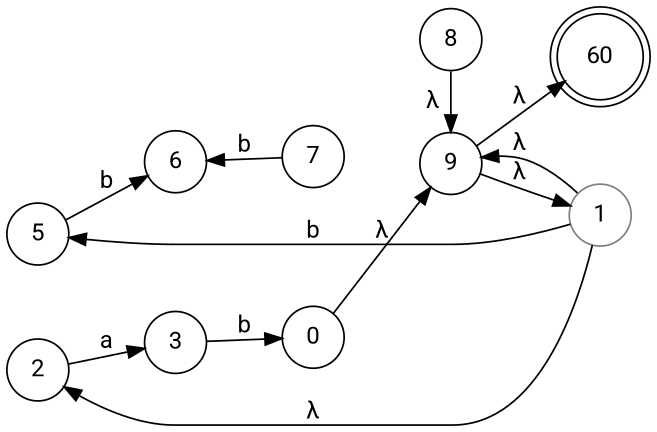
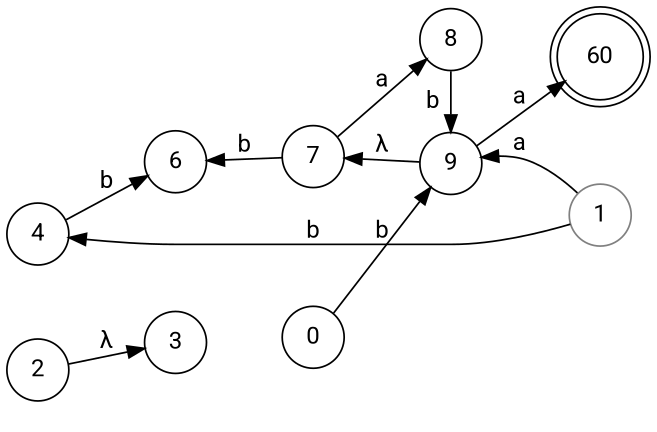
(520, 97) -> (520, 97)
(433, 102) -> (433, 102)
none -> (376, 104)
(520, 144) -> (520, 144)
(517, 187) -> (391, 161)
(382, 231) -> (382, 231)
(38, 234) -> (38, 234)
(236, 340) -> none
(107, 342) -> (107, 342)
(385, 425) -> none
